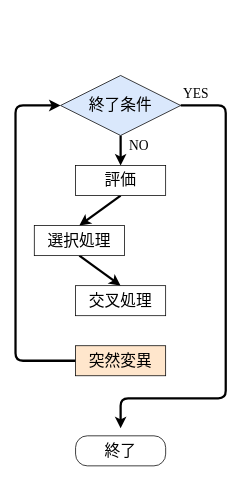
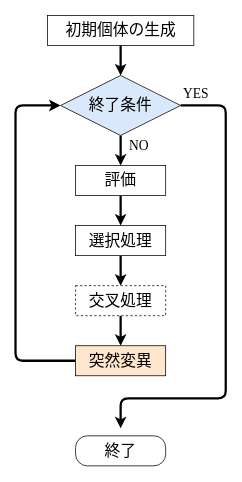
none -> (120, 30)
none -> (120, 57)
(79, 240) -> (120, 240)
(120, 300) -> (120, 300)
none -> (120, 327)
